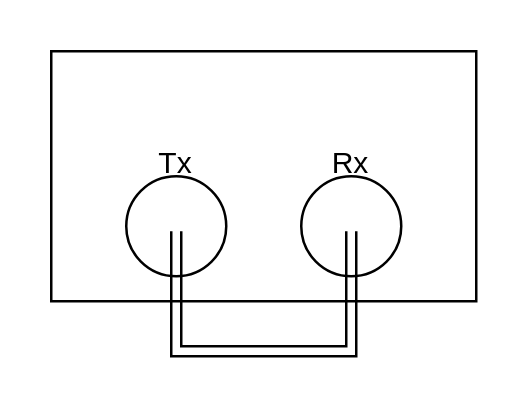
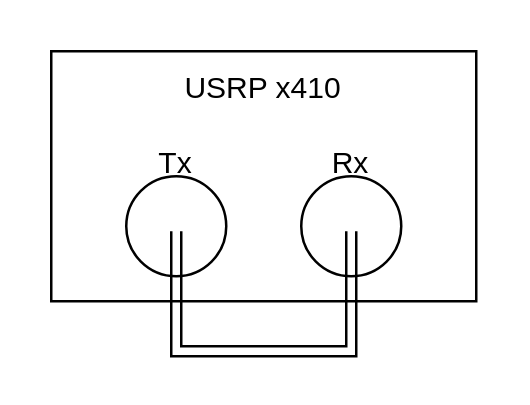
none -> (264, 89)
